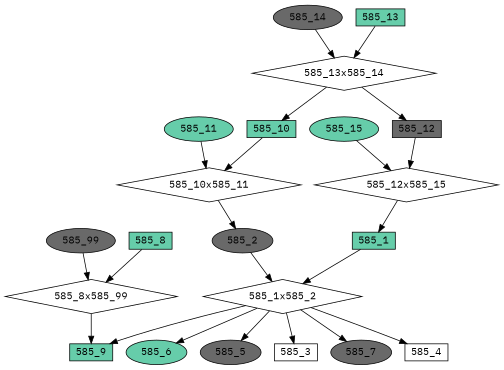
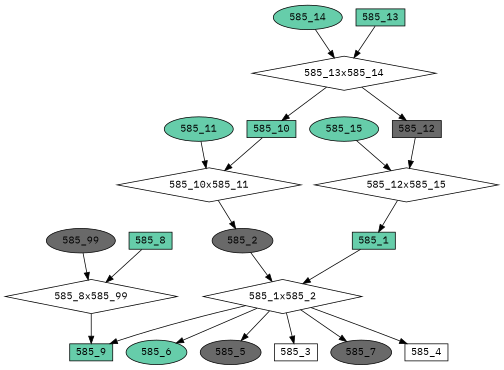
(308, 17) -> (308, 17)
